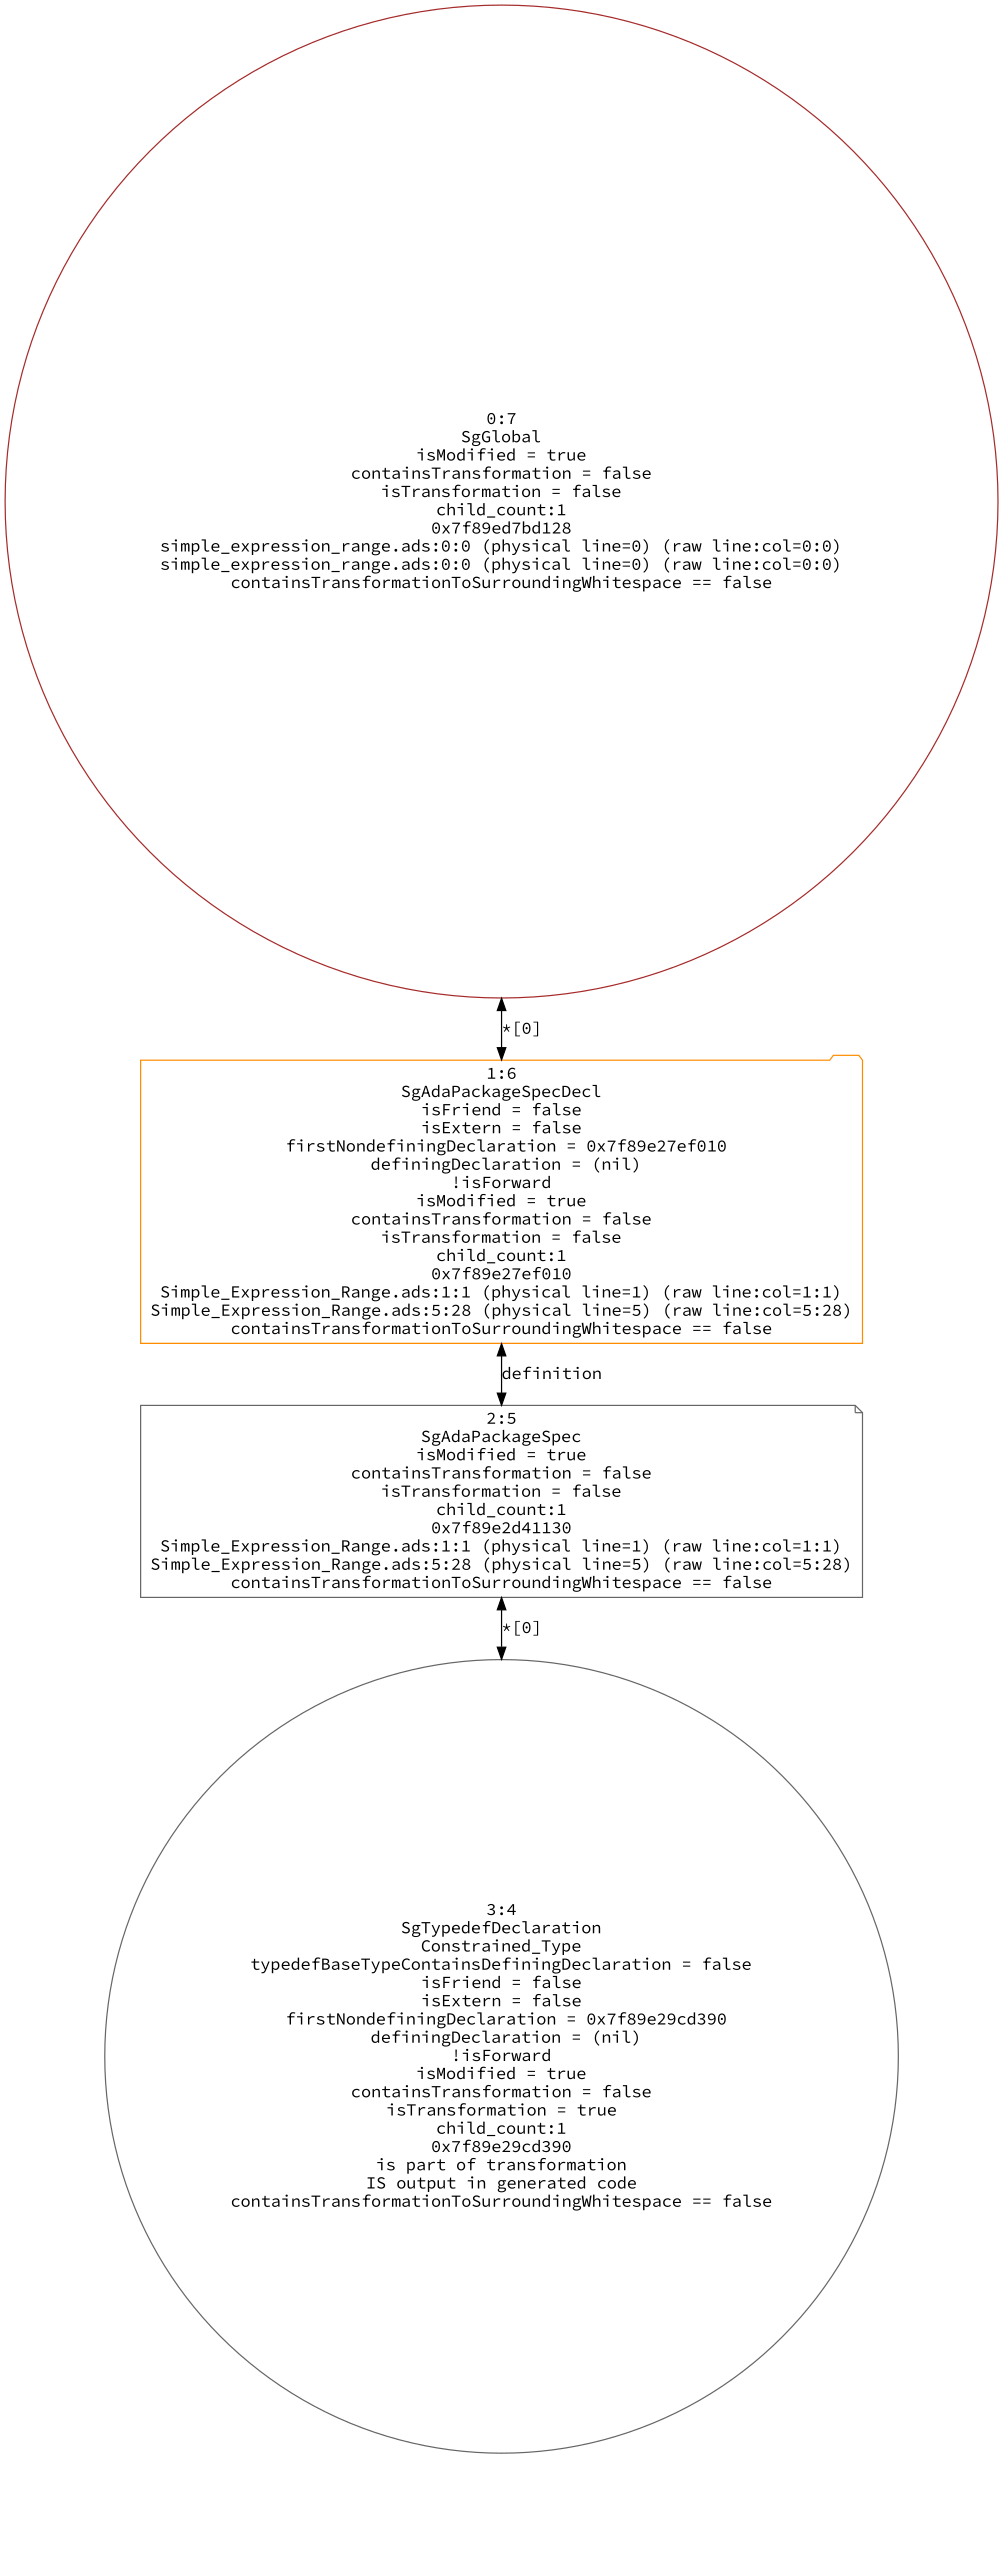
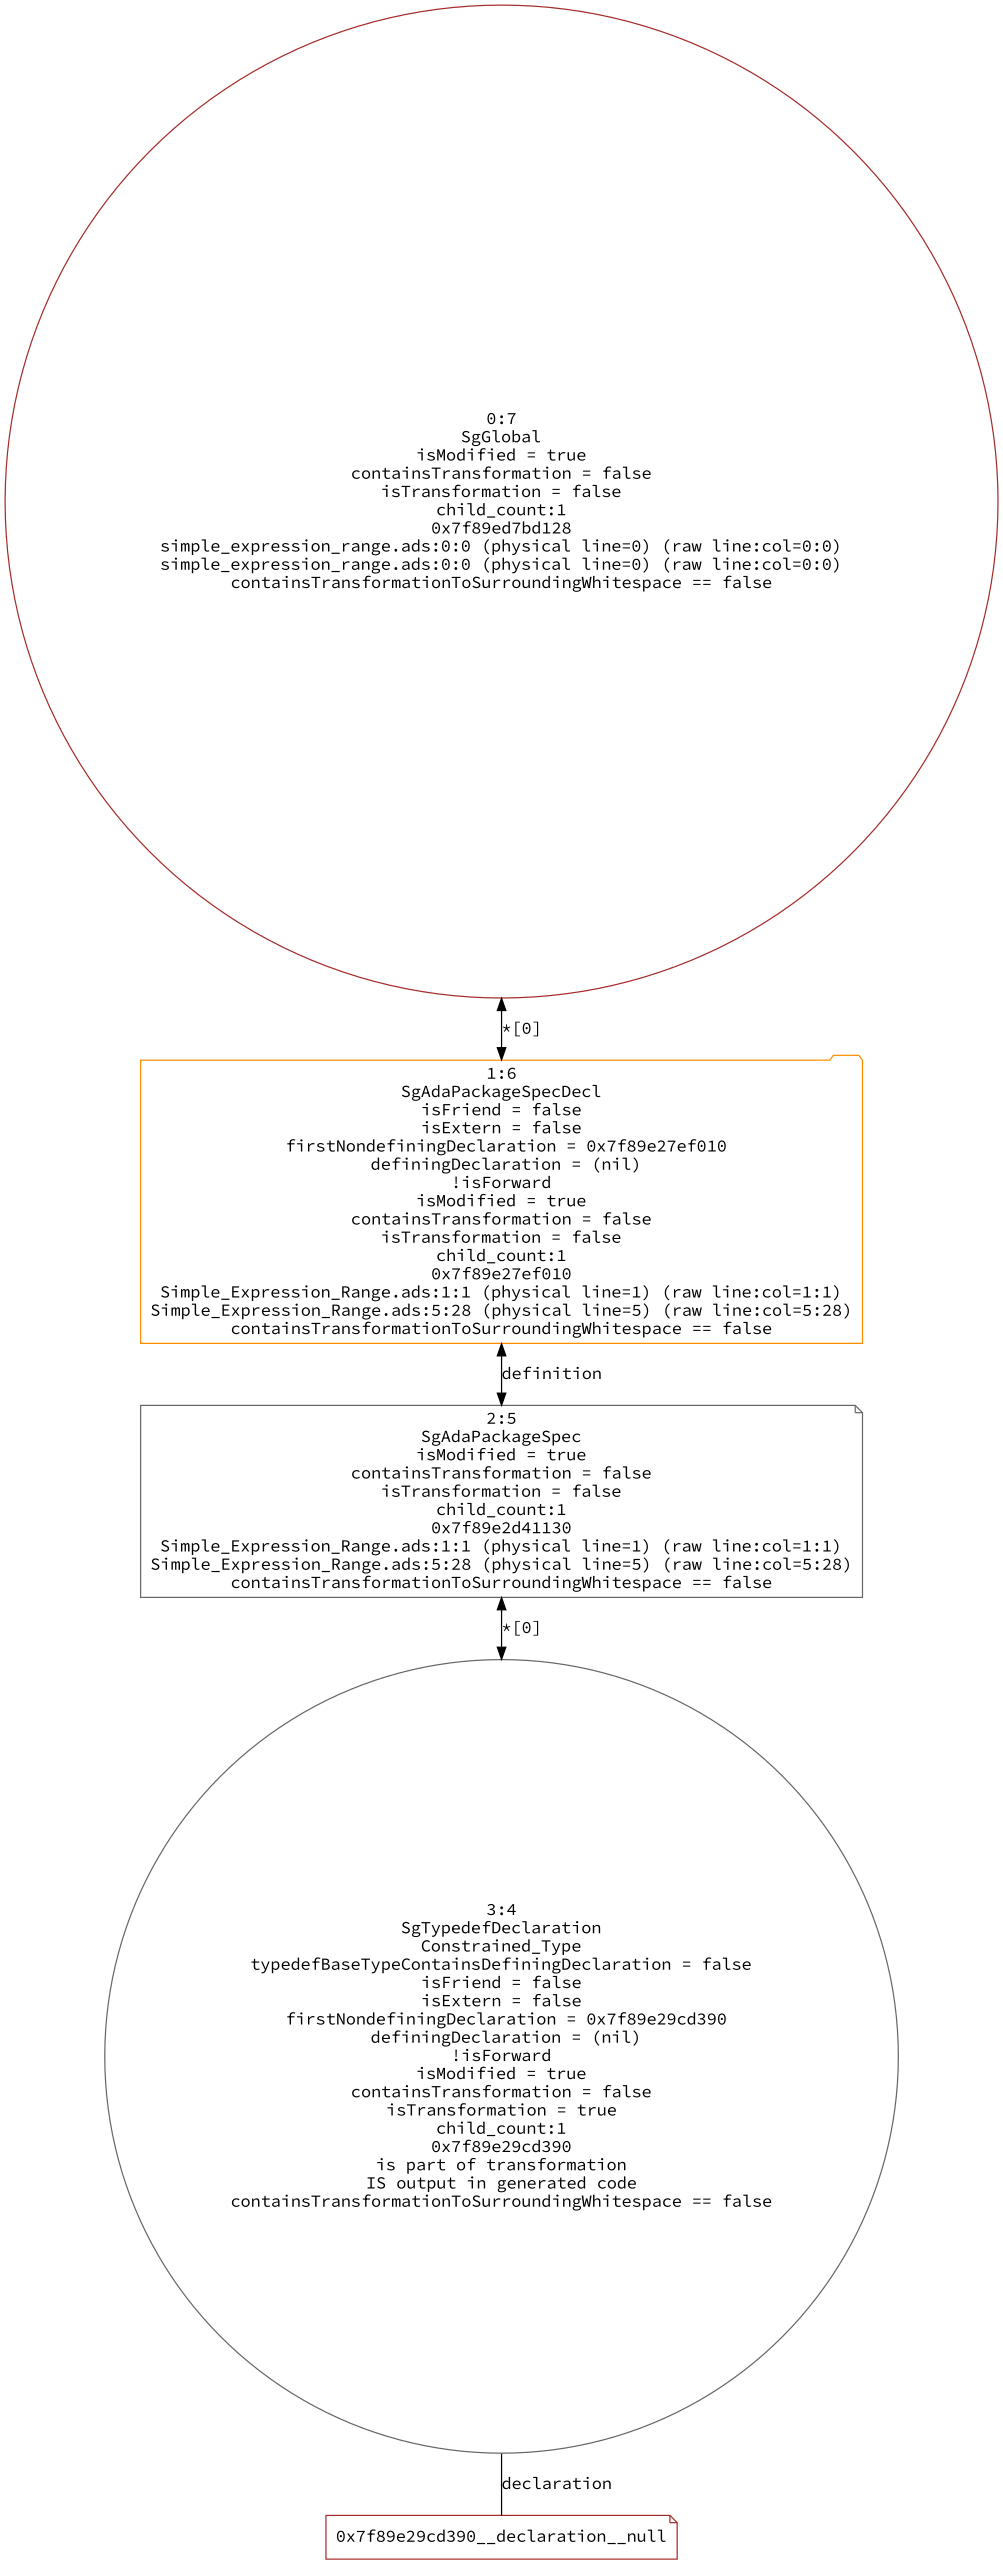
none -> (502, 2537)
